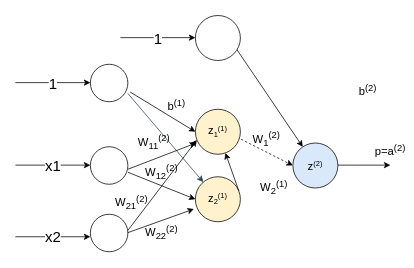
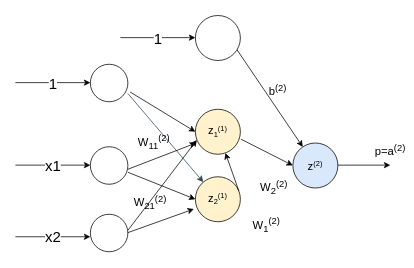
(368, 90) -> (278, 90)
(177, 105) -> none
(267, 139) -> (267, 225)
(264, 151) -> (264, 151)
(162, 172) -> none
(274, 188) -> (274, 188)
(132, 203) -> (150, 203)
(162, 233) -> none
